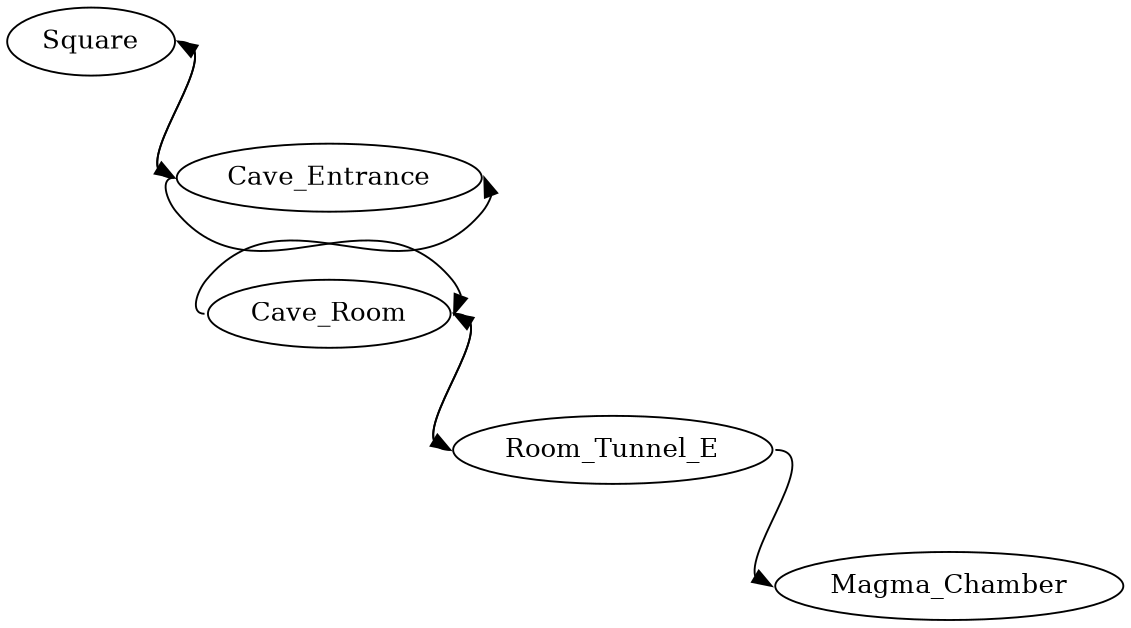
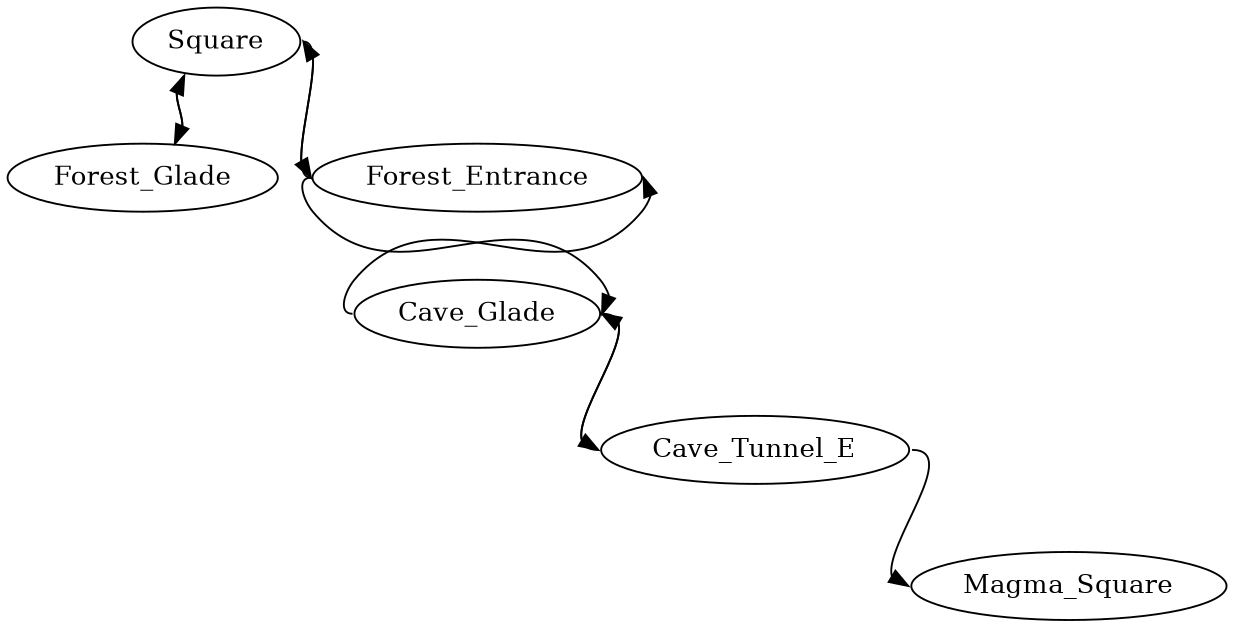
none -> (143, 178)
(329, 178) -> (477, 178)
(329, 314) -> (477, 314)
(613, 450) -> (755, 450)
(949, 586) -> (1069, 586)
